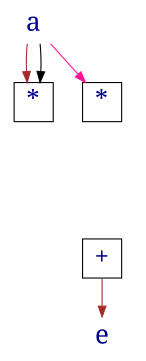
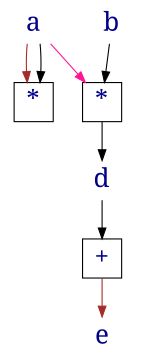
none -> (112, 24)
none -> (102, 180)
